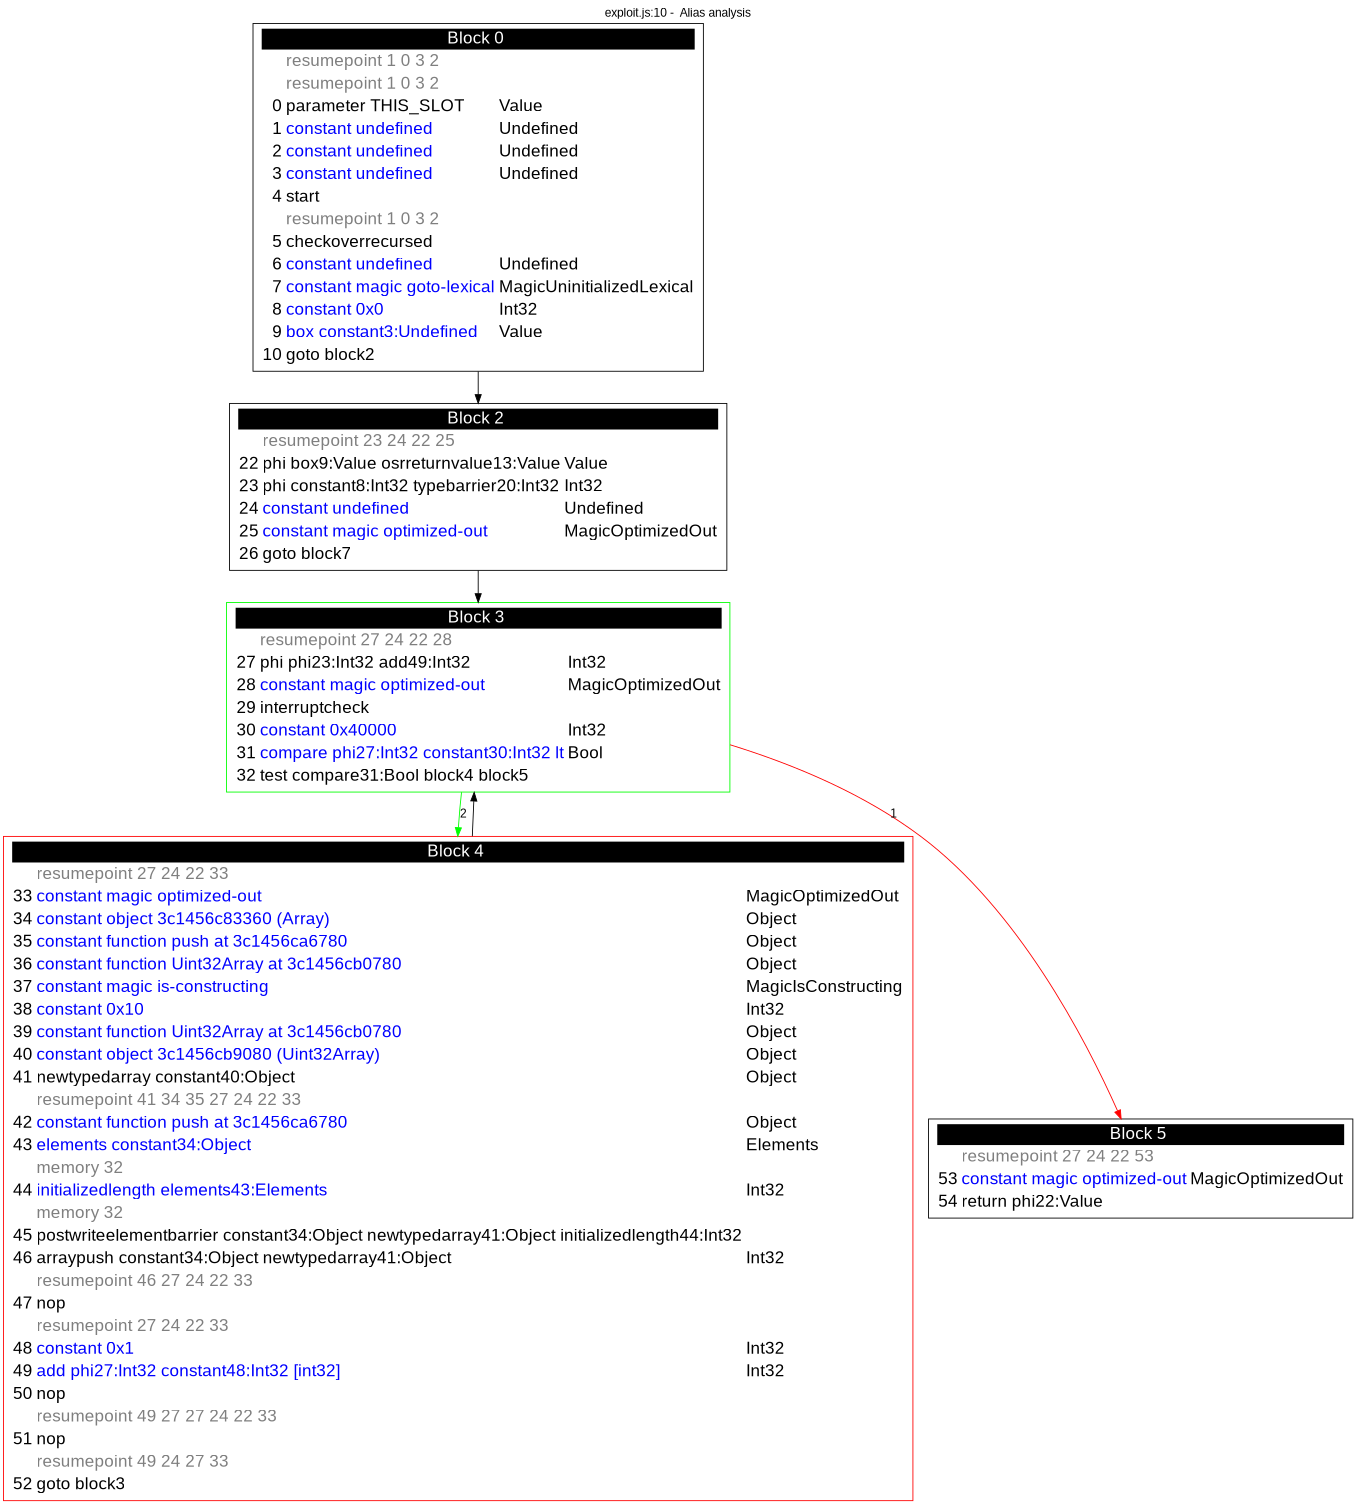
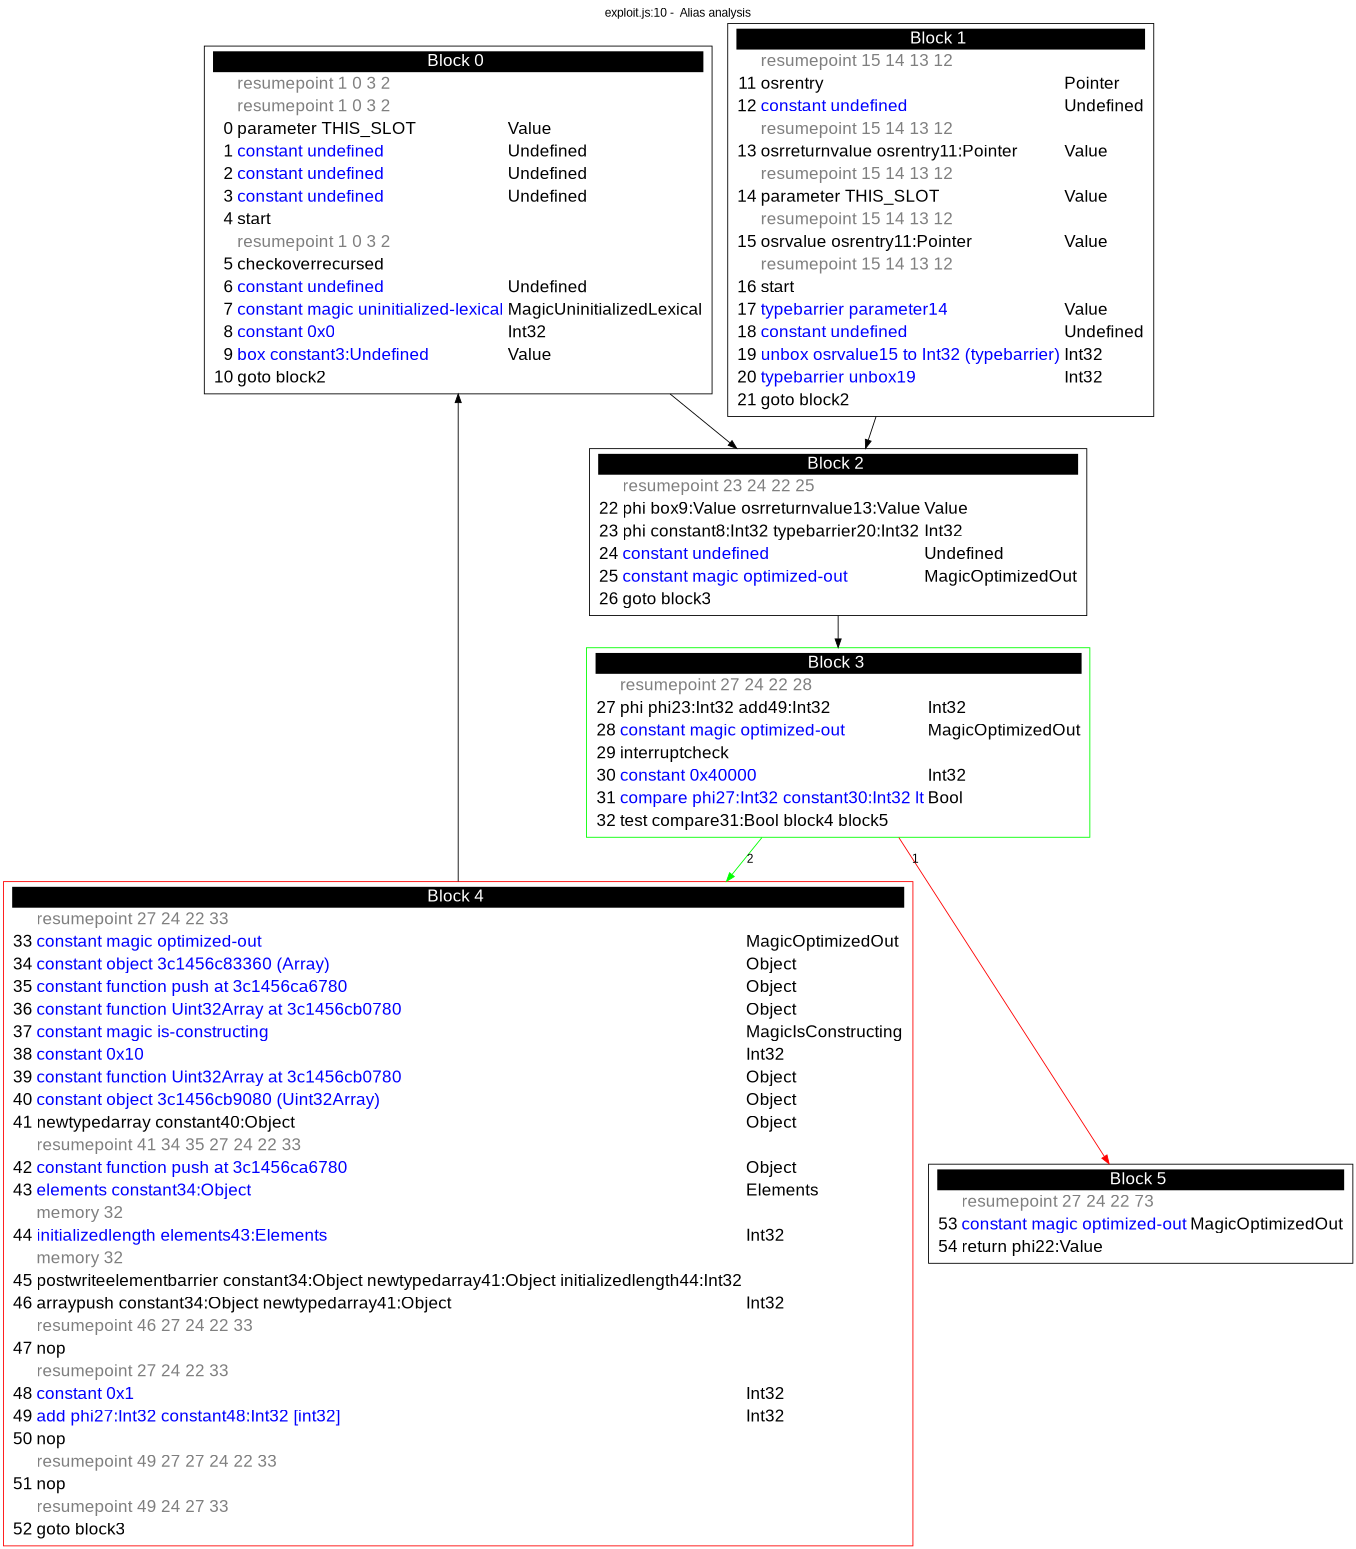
none -> (941, 220)
(391, 287) -> (371, 310)
(307, 554) -> (667, 599)
(473, 819) -> (458, 642)
(1060, 1156) -> (1060, 1202)
